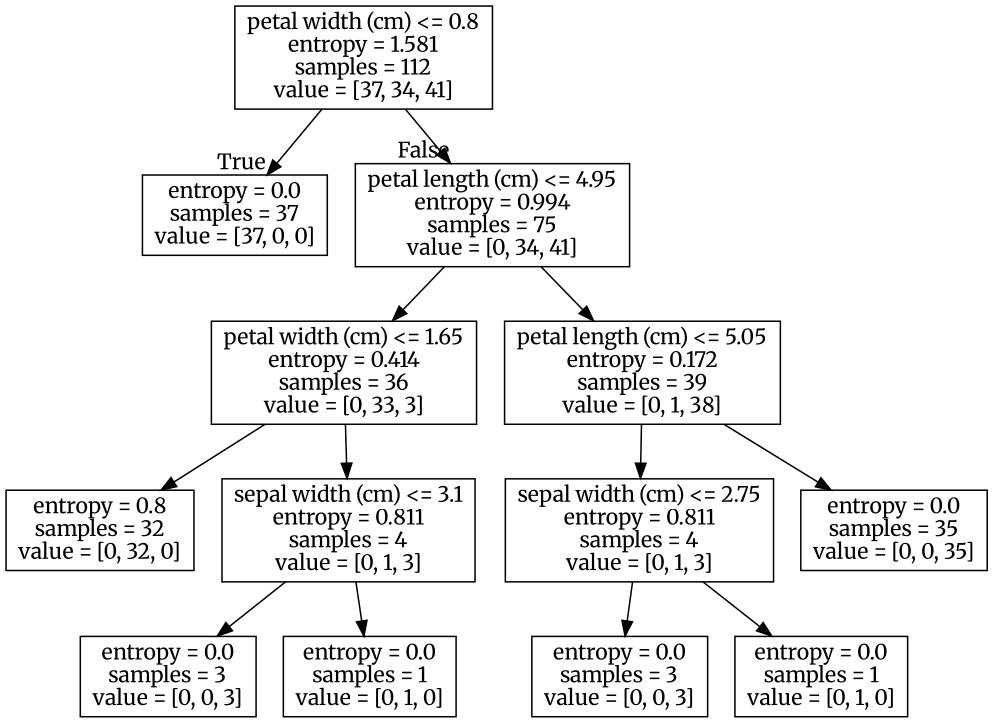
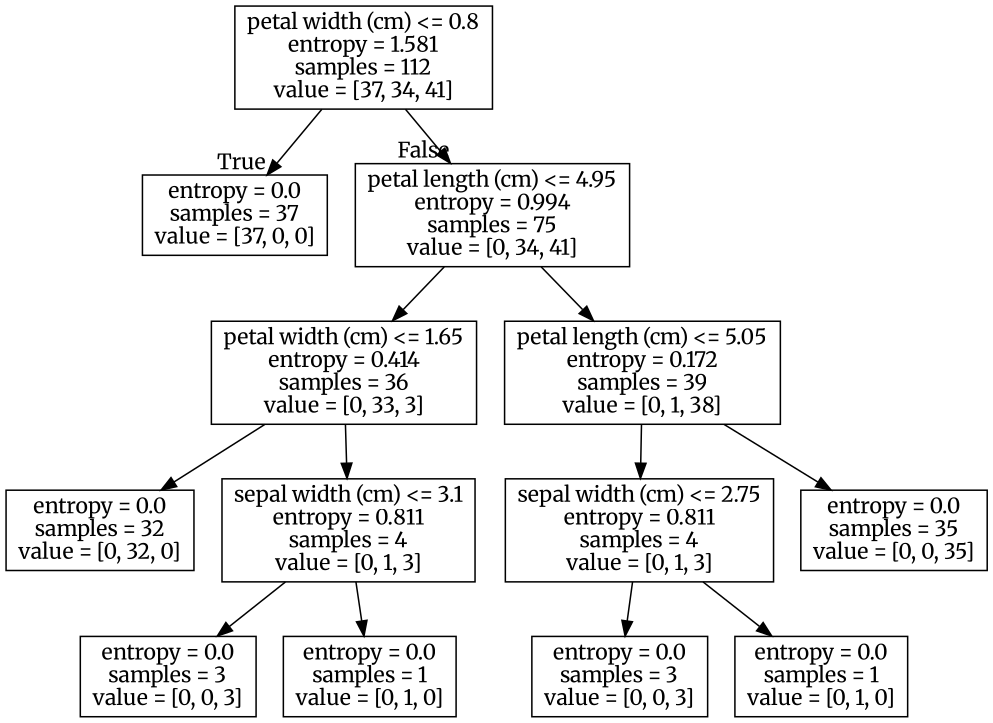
(100, 530) -> (100, 530)
